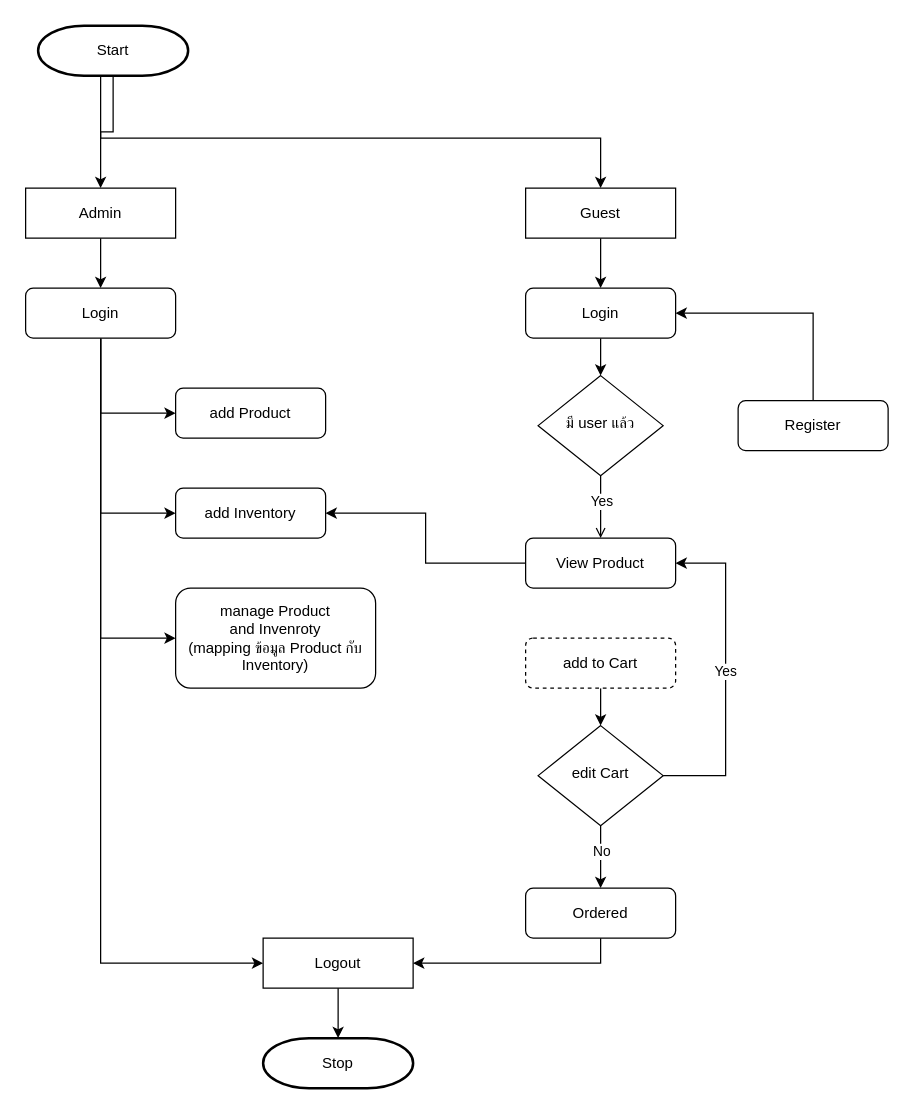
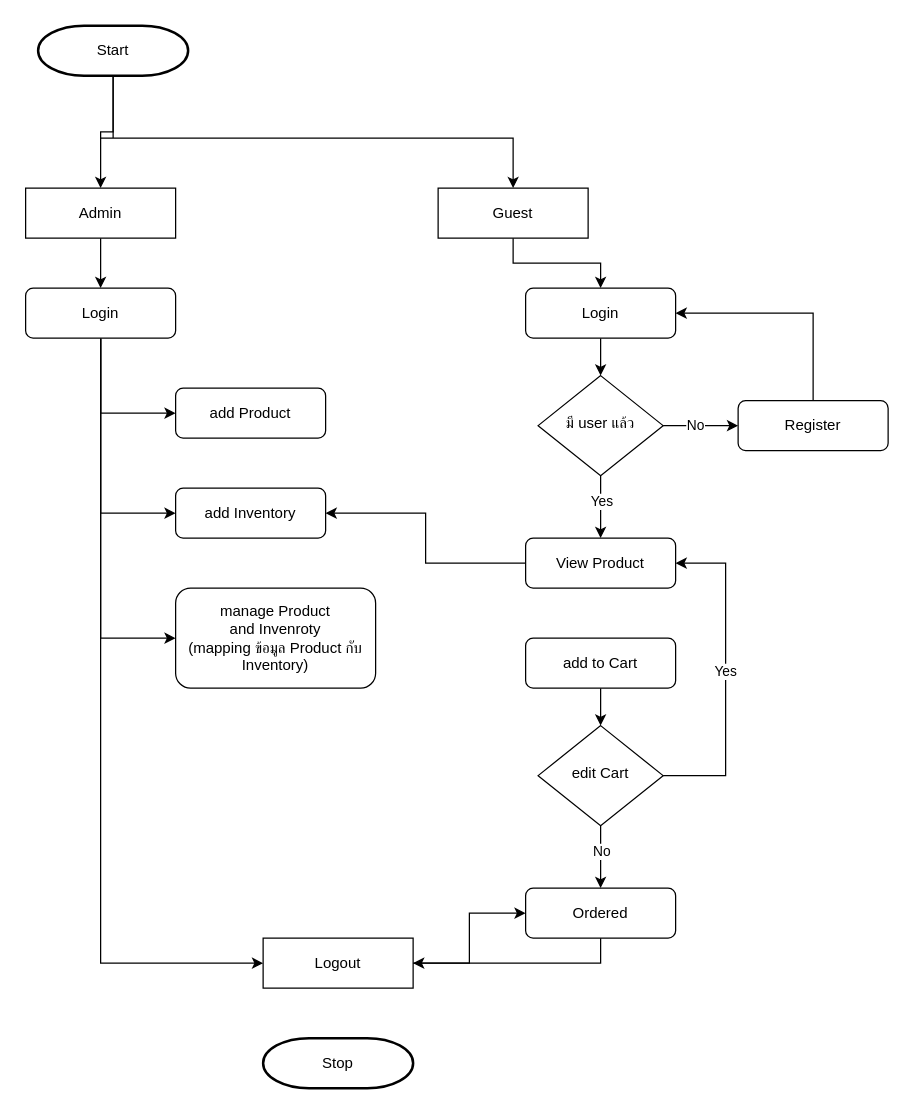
(601, 213) -> (513, 213)
none -> (696, 426)
(601, 530) -> (601, 528)
(601, 663) -> (601, 663)
(338, 1009) -> (469, 913)
